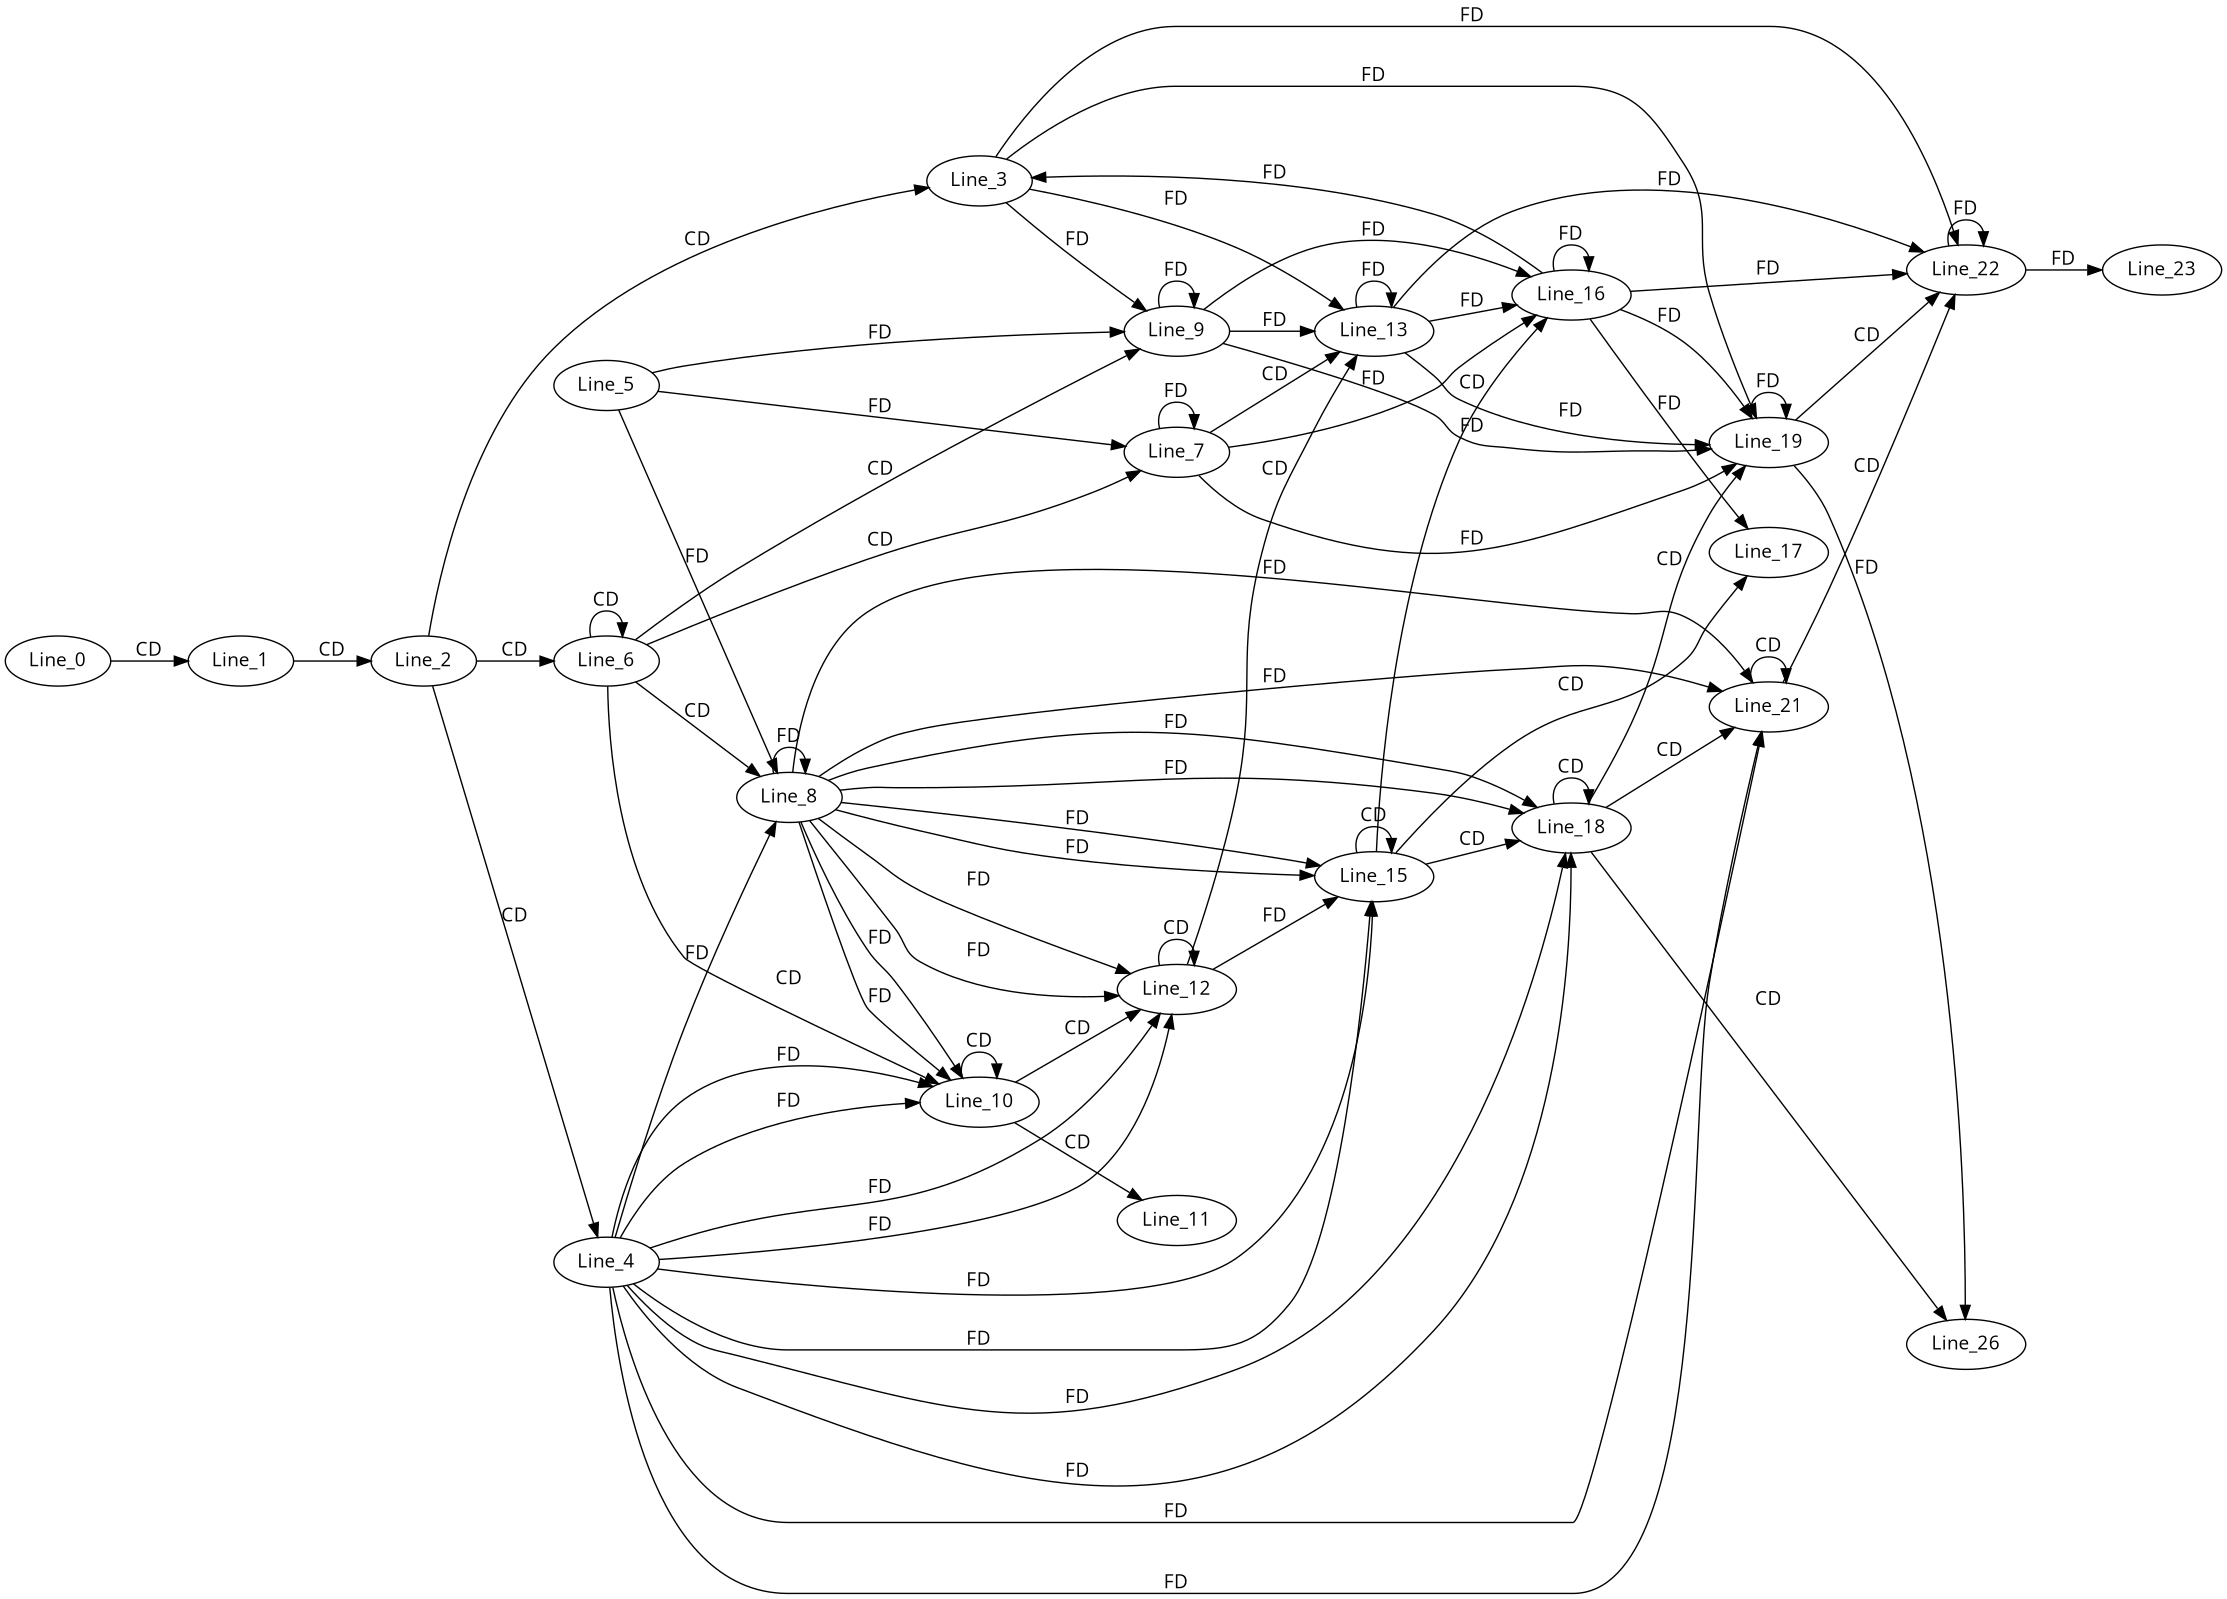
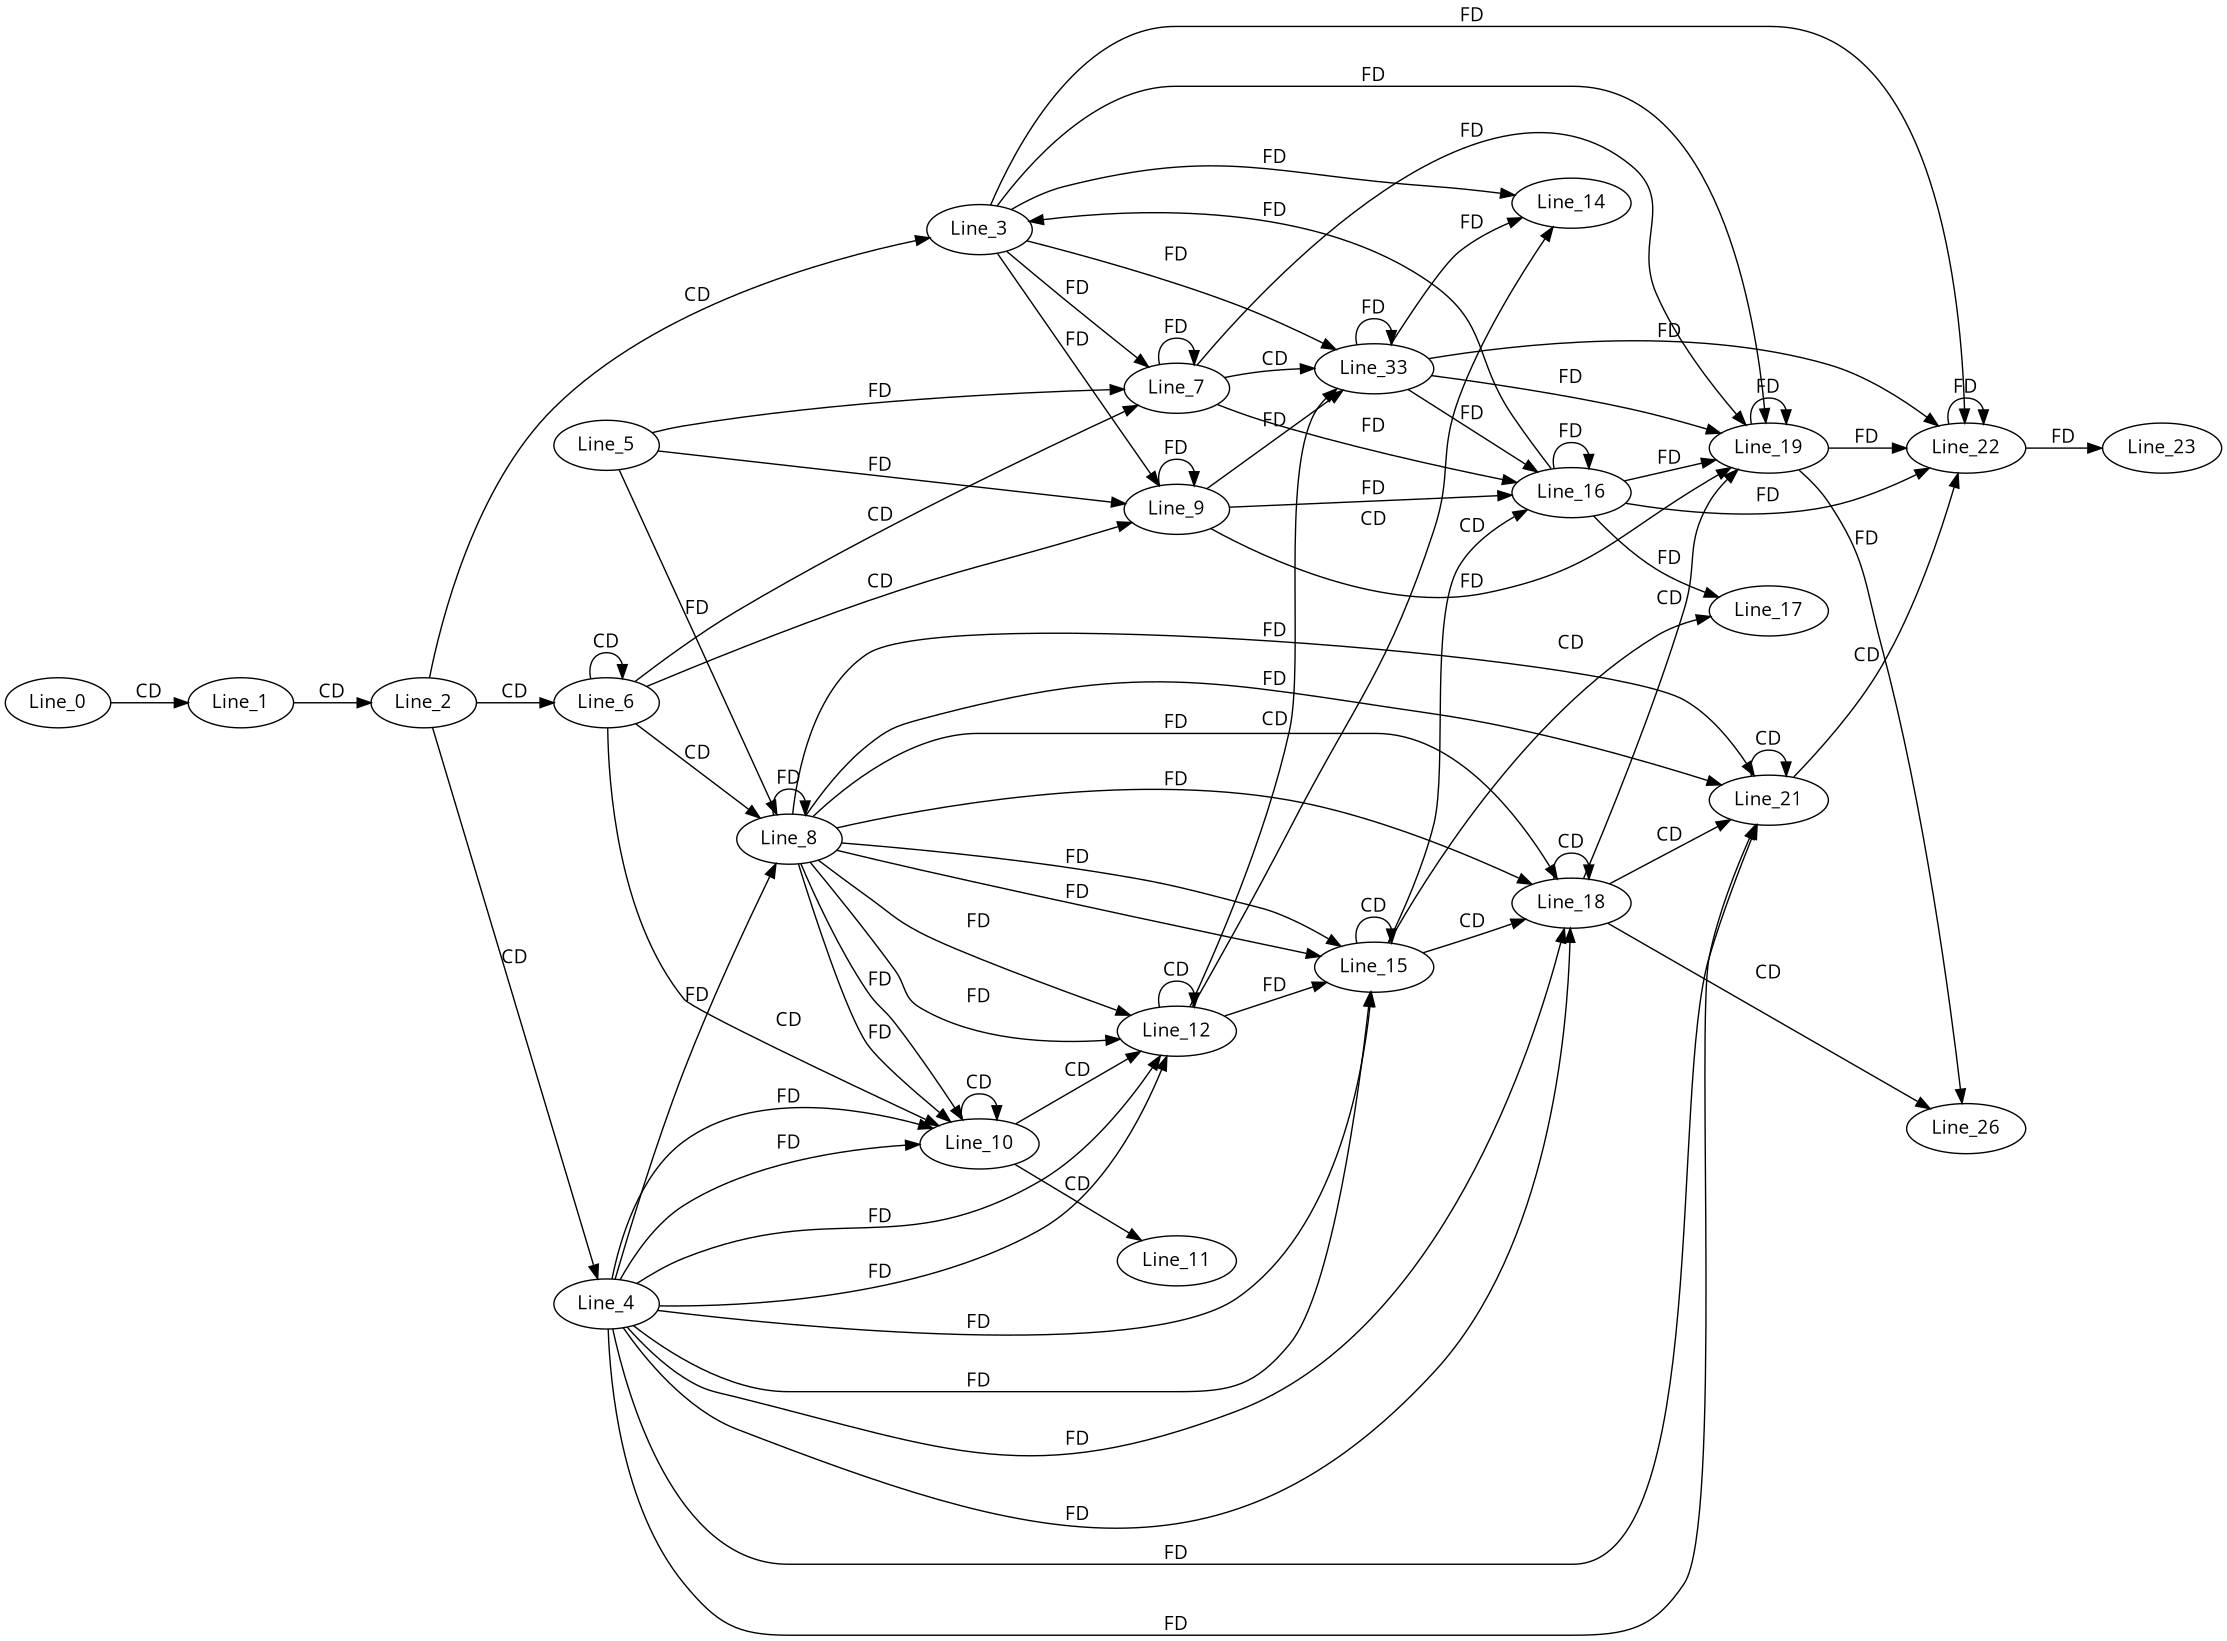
none -> (1571, 203)
none -> (1072, 305)
(1374, 331) -> (1374, 369)
(1867, 336) -> (1867, 438)
